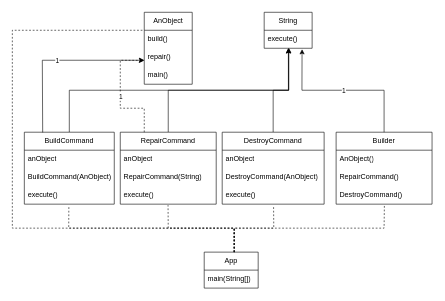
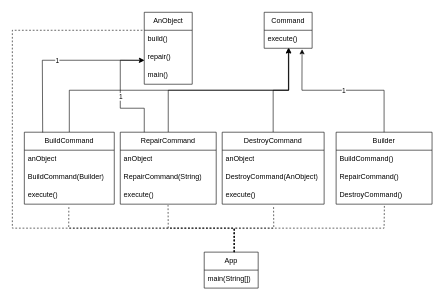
(288, 21) -> (288, 21)
(121, 108) -> (121, 108)
(360, 159) -> (366, 159)
(70, 177) -> (66, 177)
